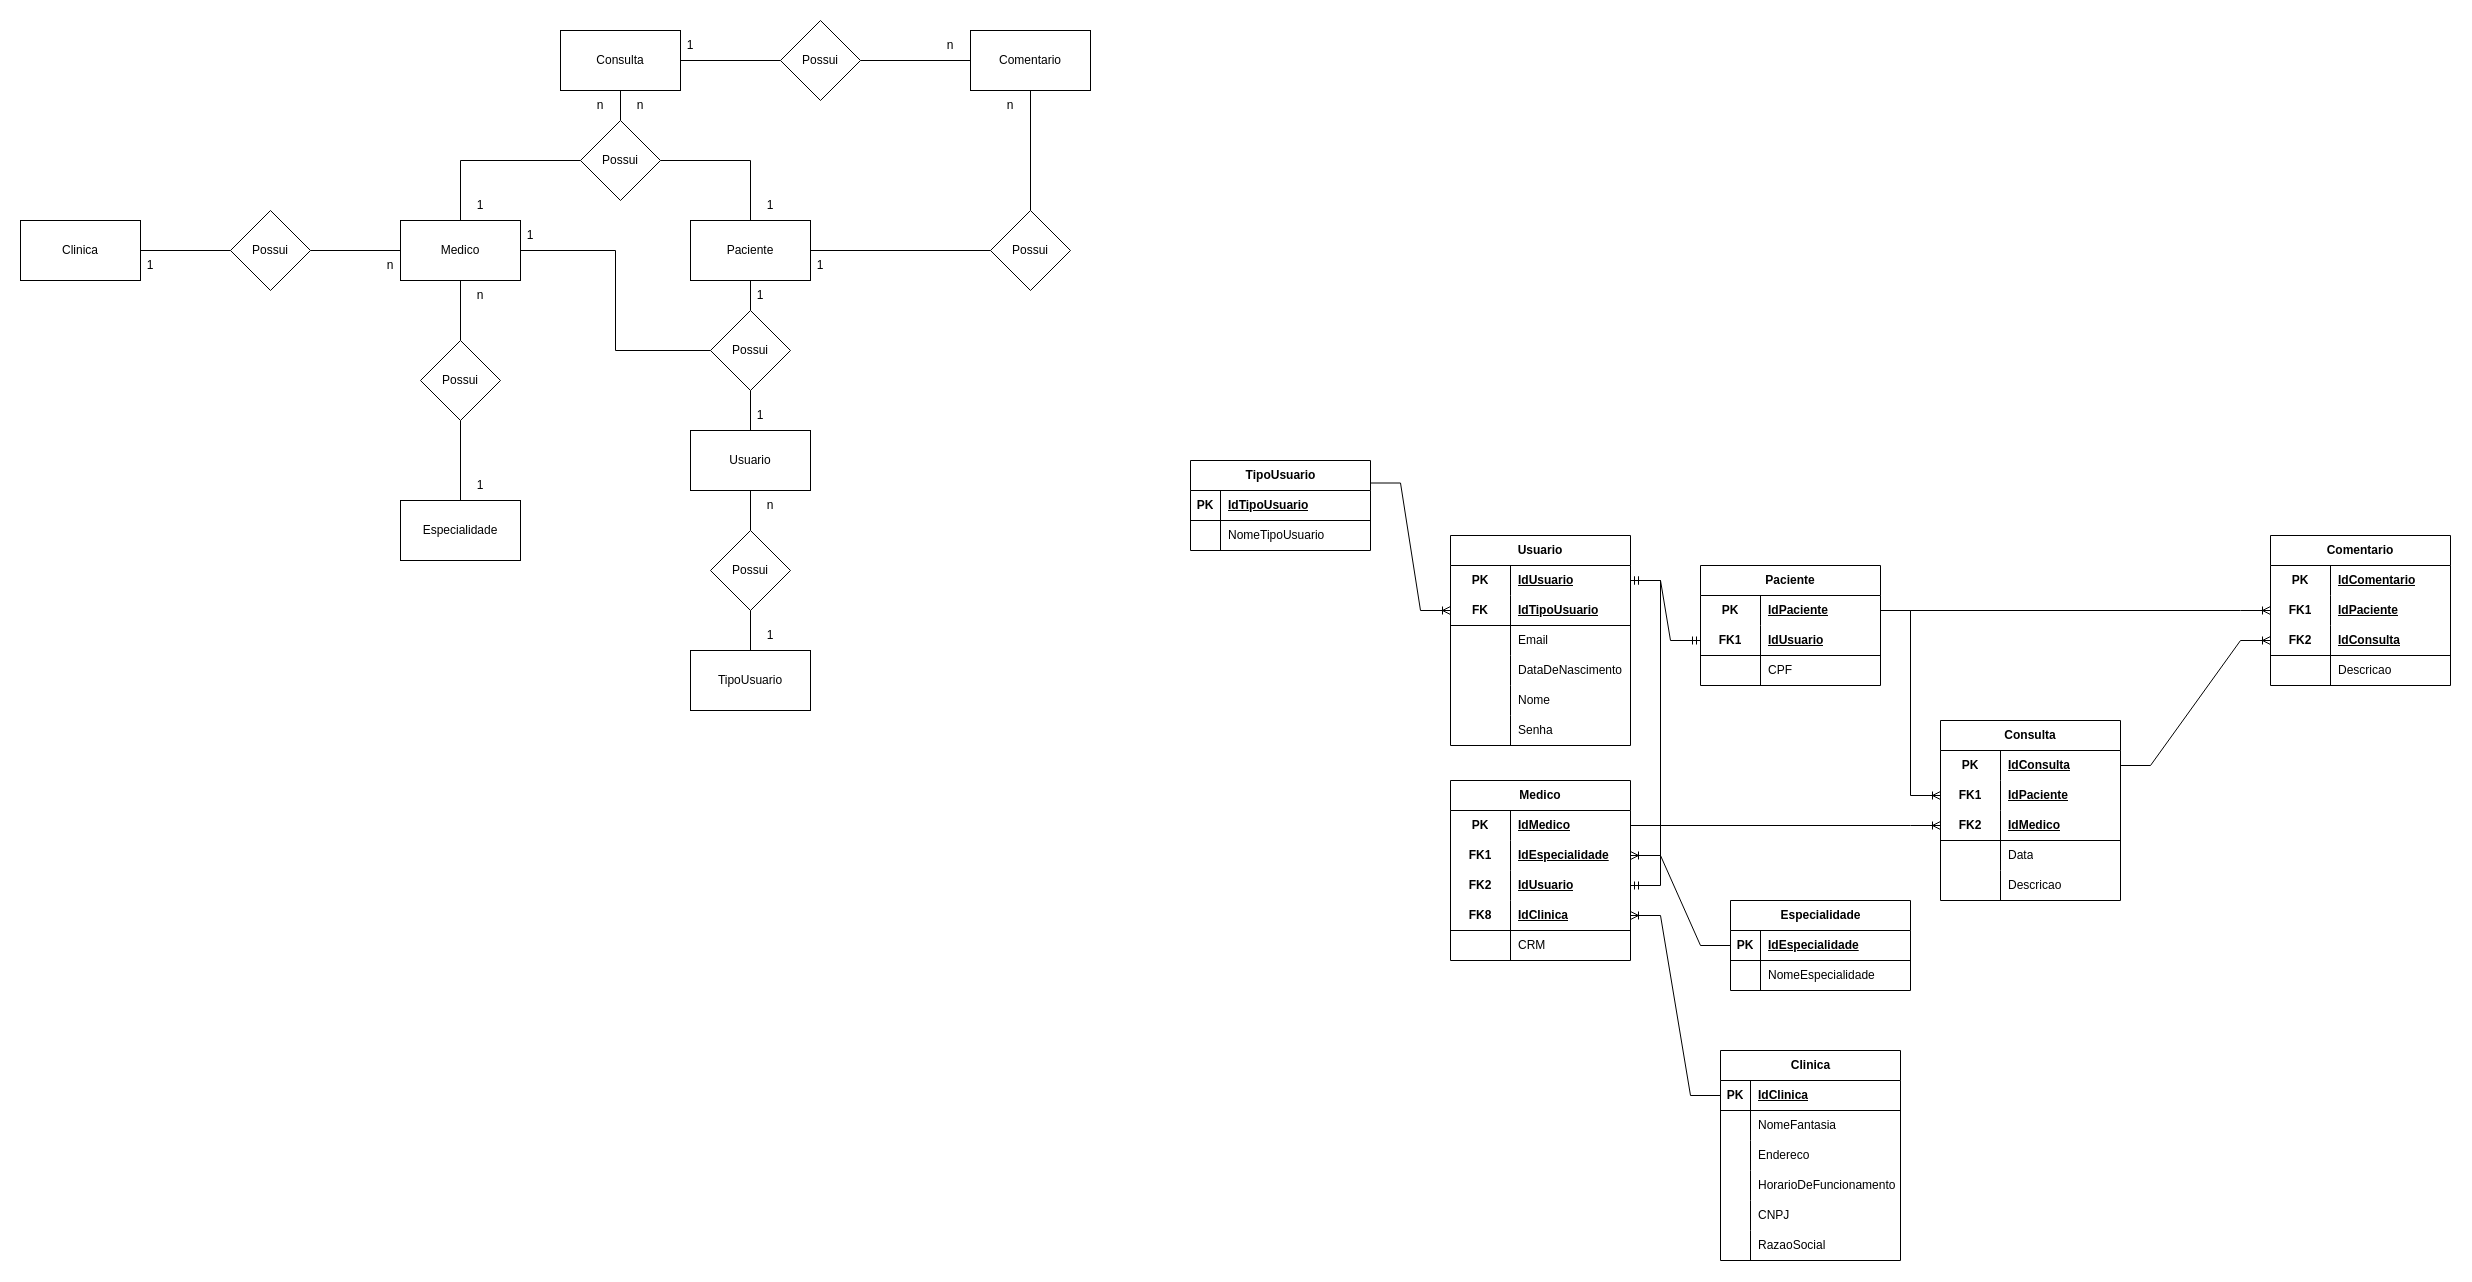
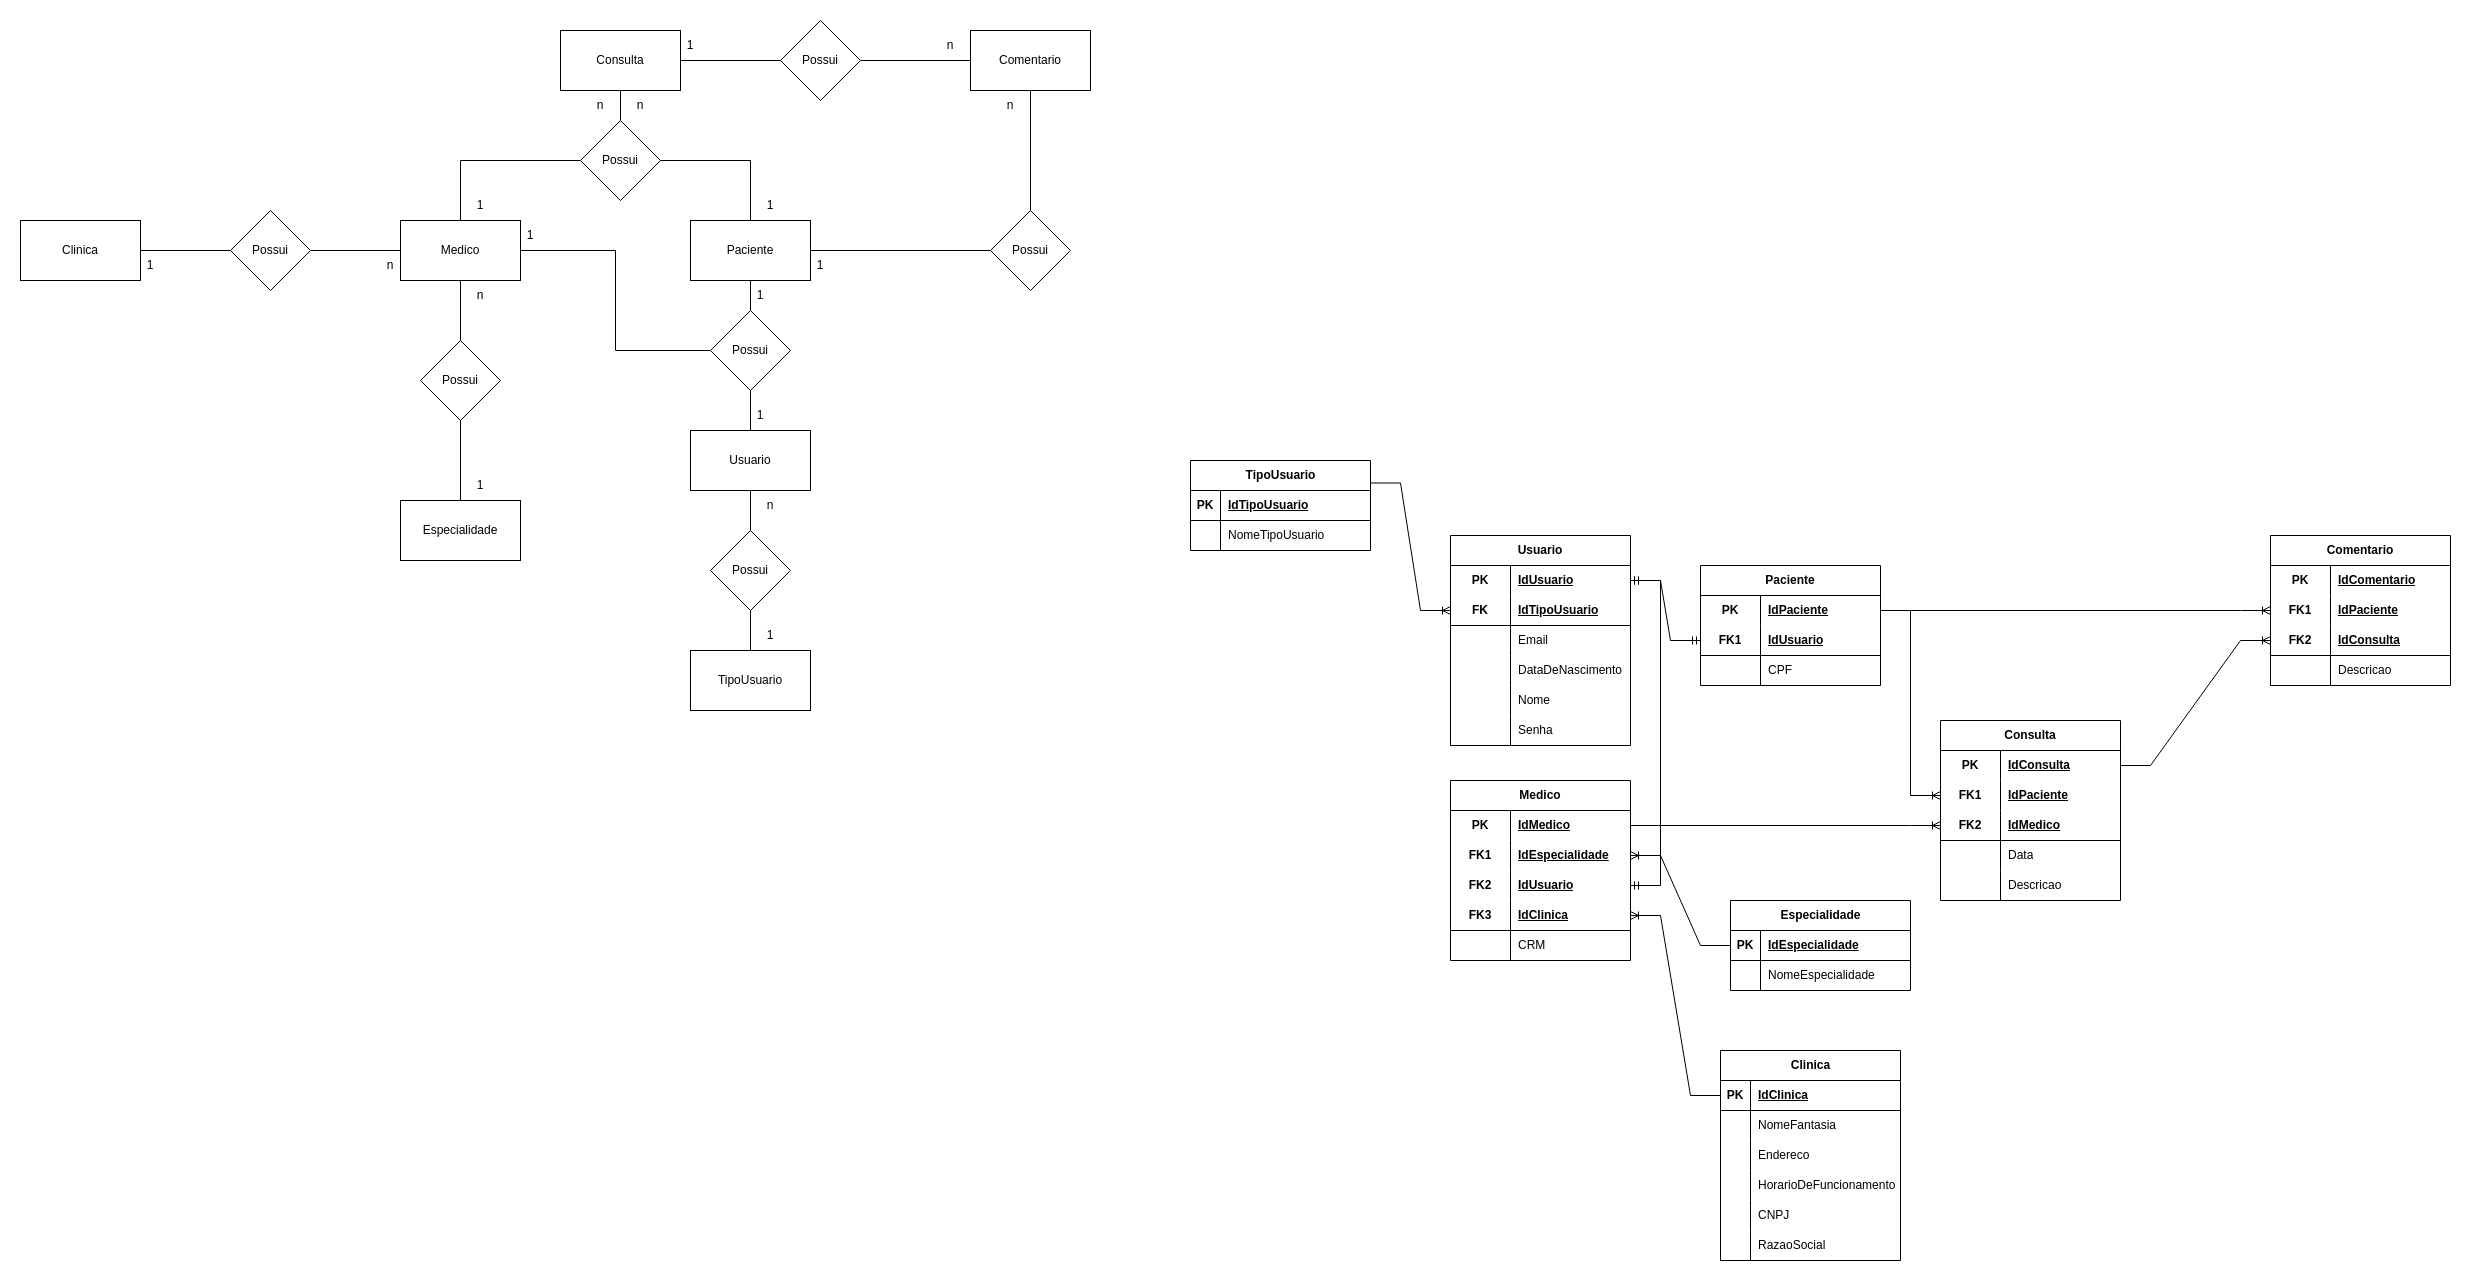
(1481, 916) -> (1481, 916)
